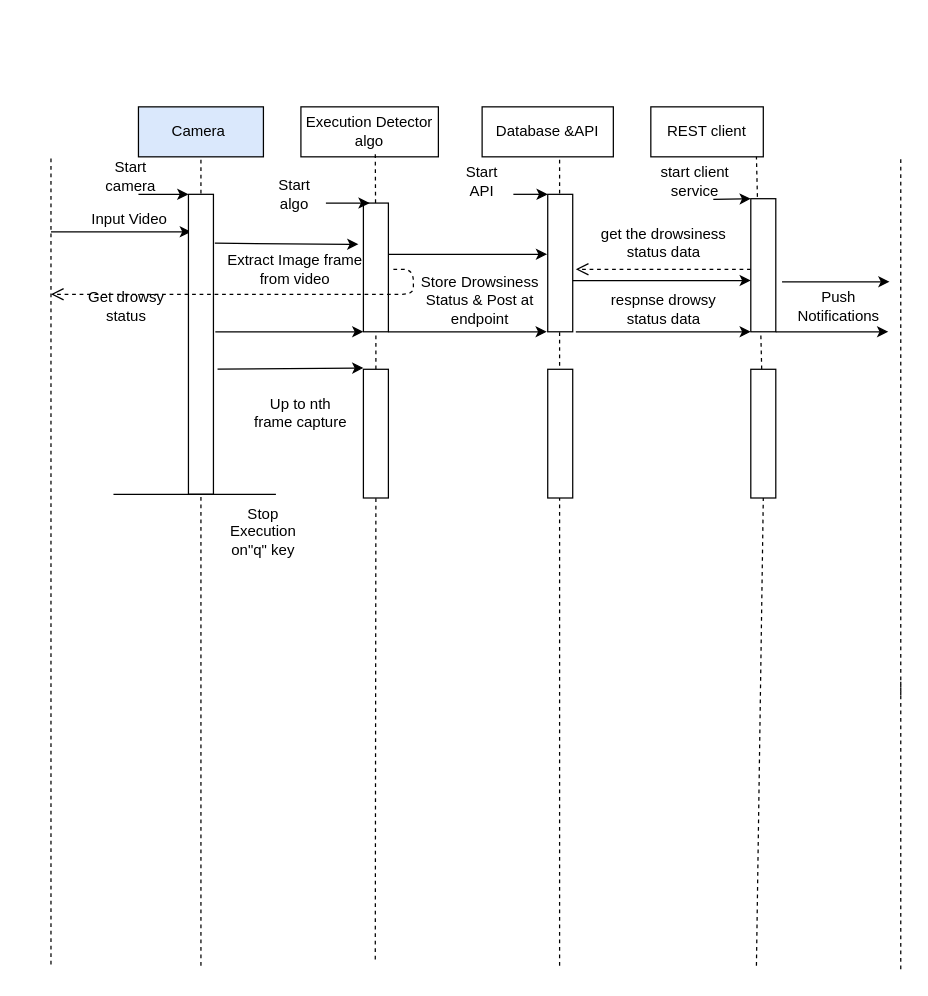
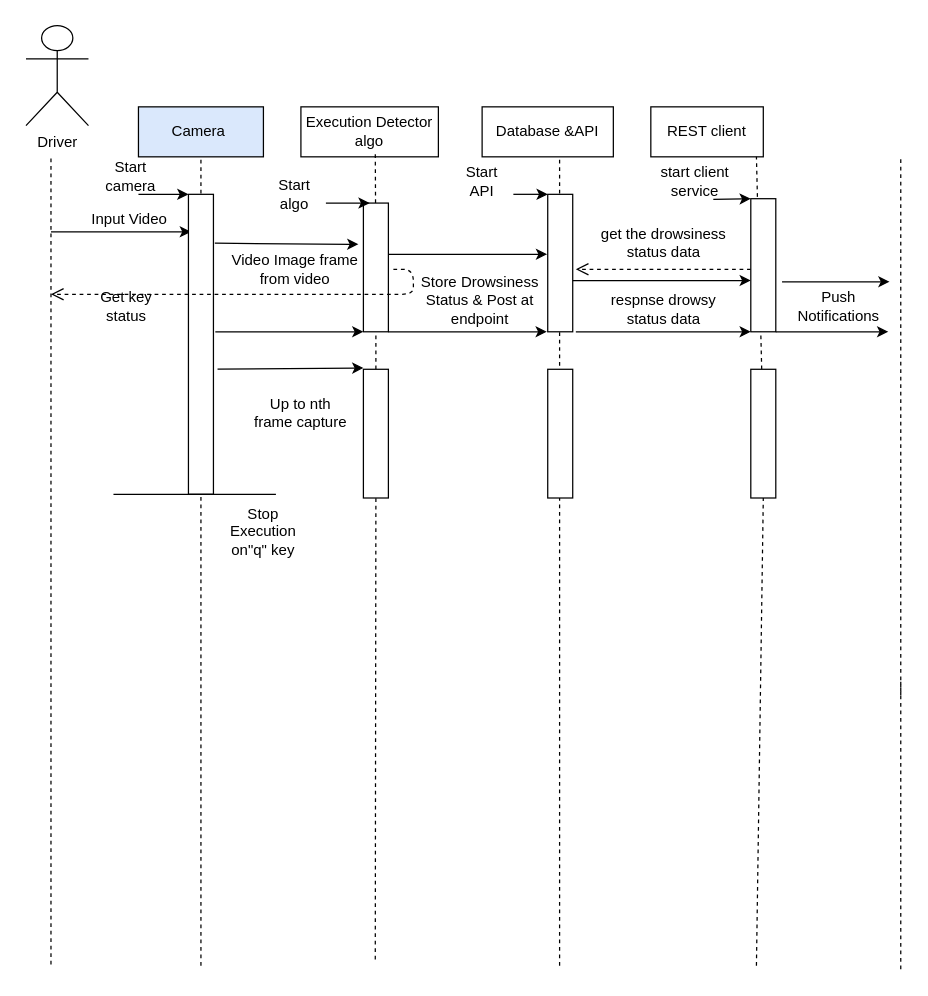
none -> (57, 76)
(295, 269) -> (295, 269)
(126, 307) -> (126, 307)
